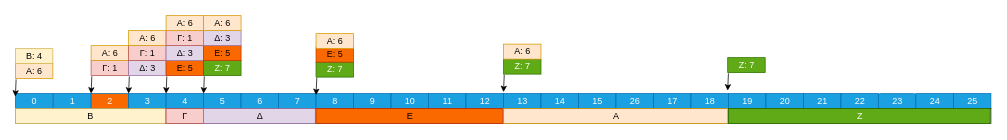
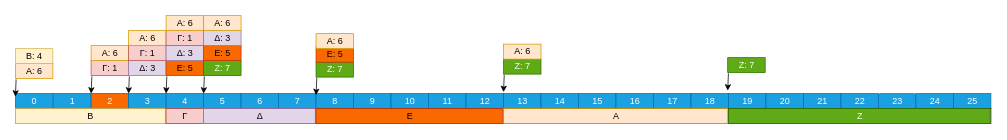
(635, 101) -> (635, 101)
